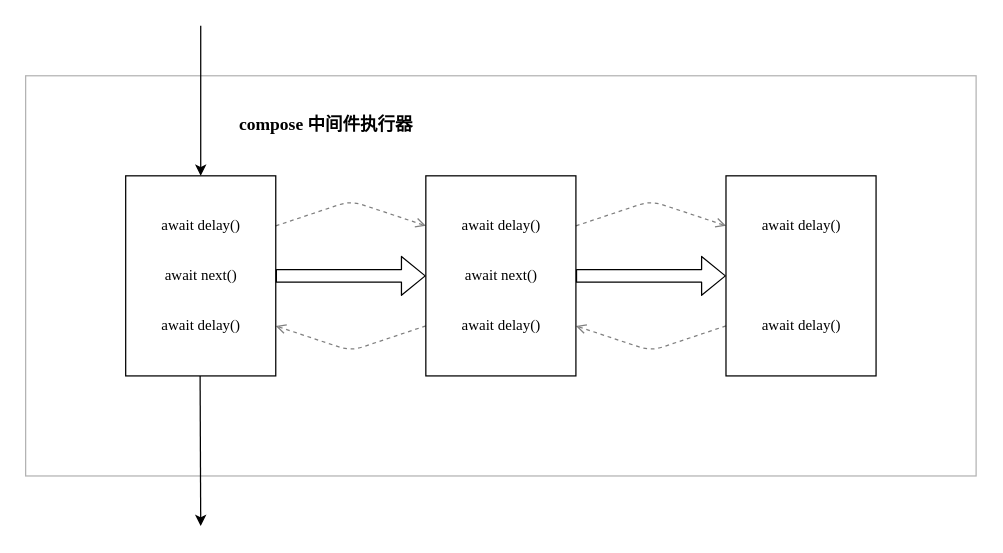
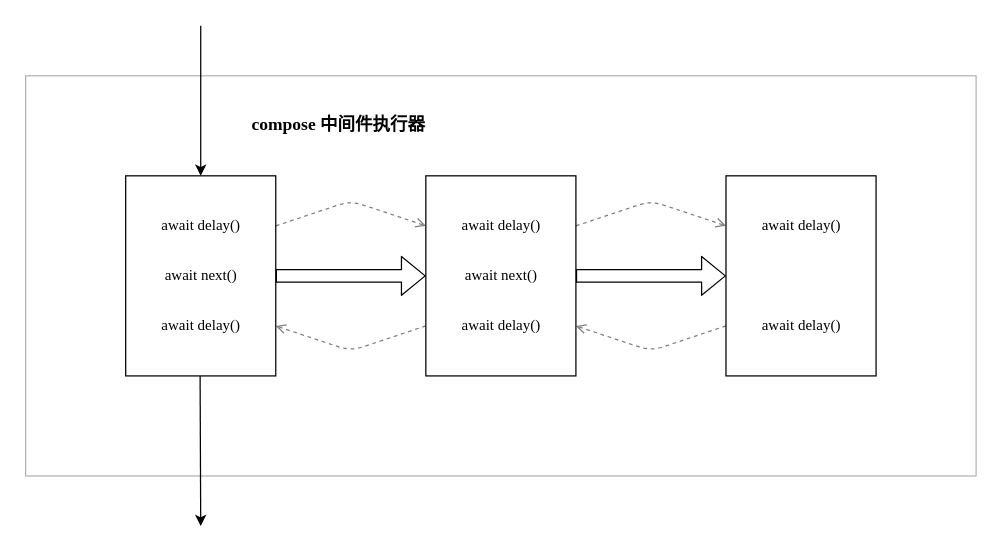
(326, 126) -> (338, 126)
